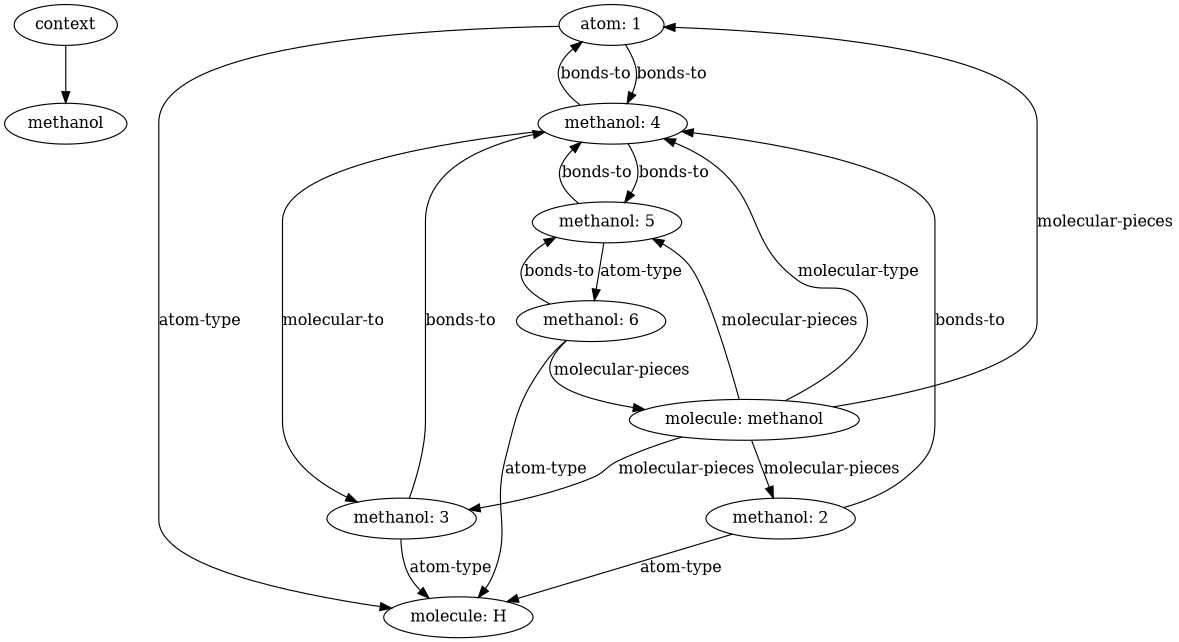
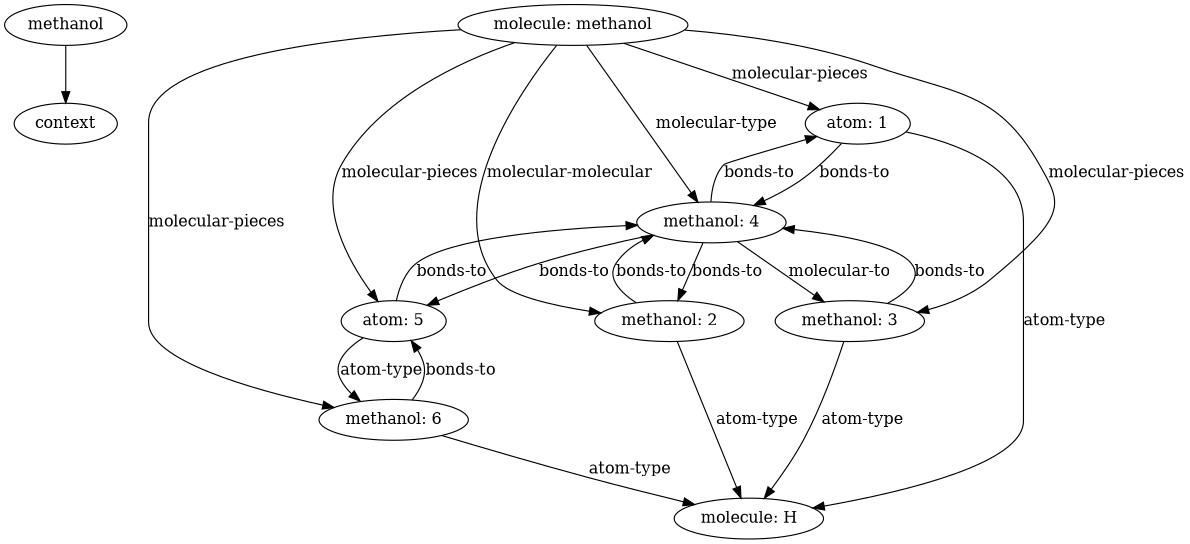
(66, 69) -> (66, 69)
(607, 222) -> (394, 321)
none -> (693, 267)
(570, 391) -> (149, 152)
(832, 469) -> (570, 173)
